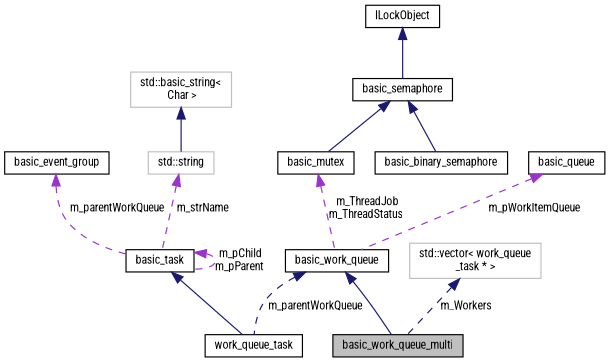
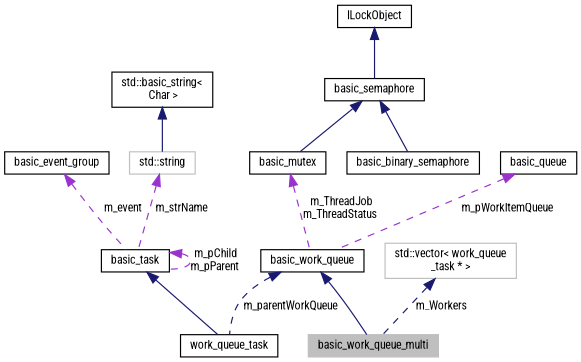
(181, 90) -> (162, 90)
(116, 209) -> (122, 209)
(398, 346) -> (373, 346)
